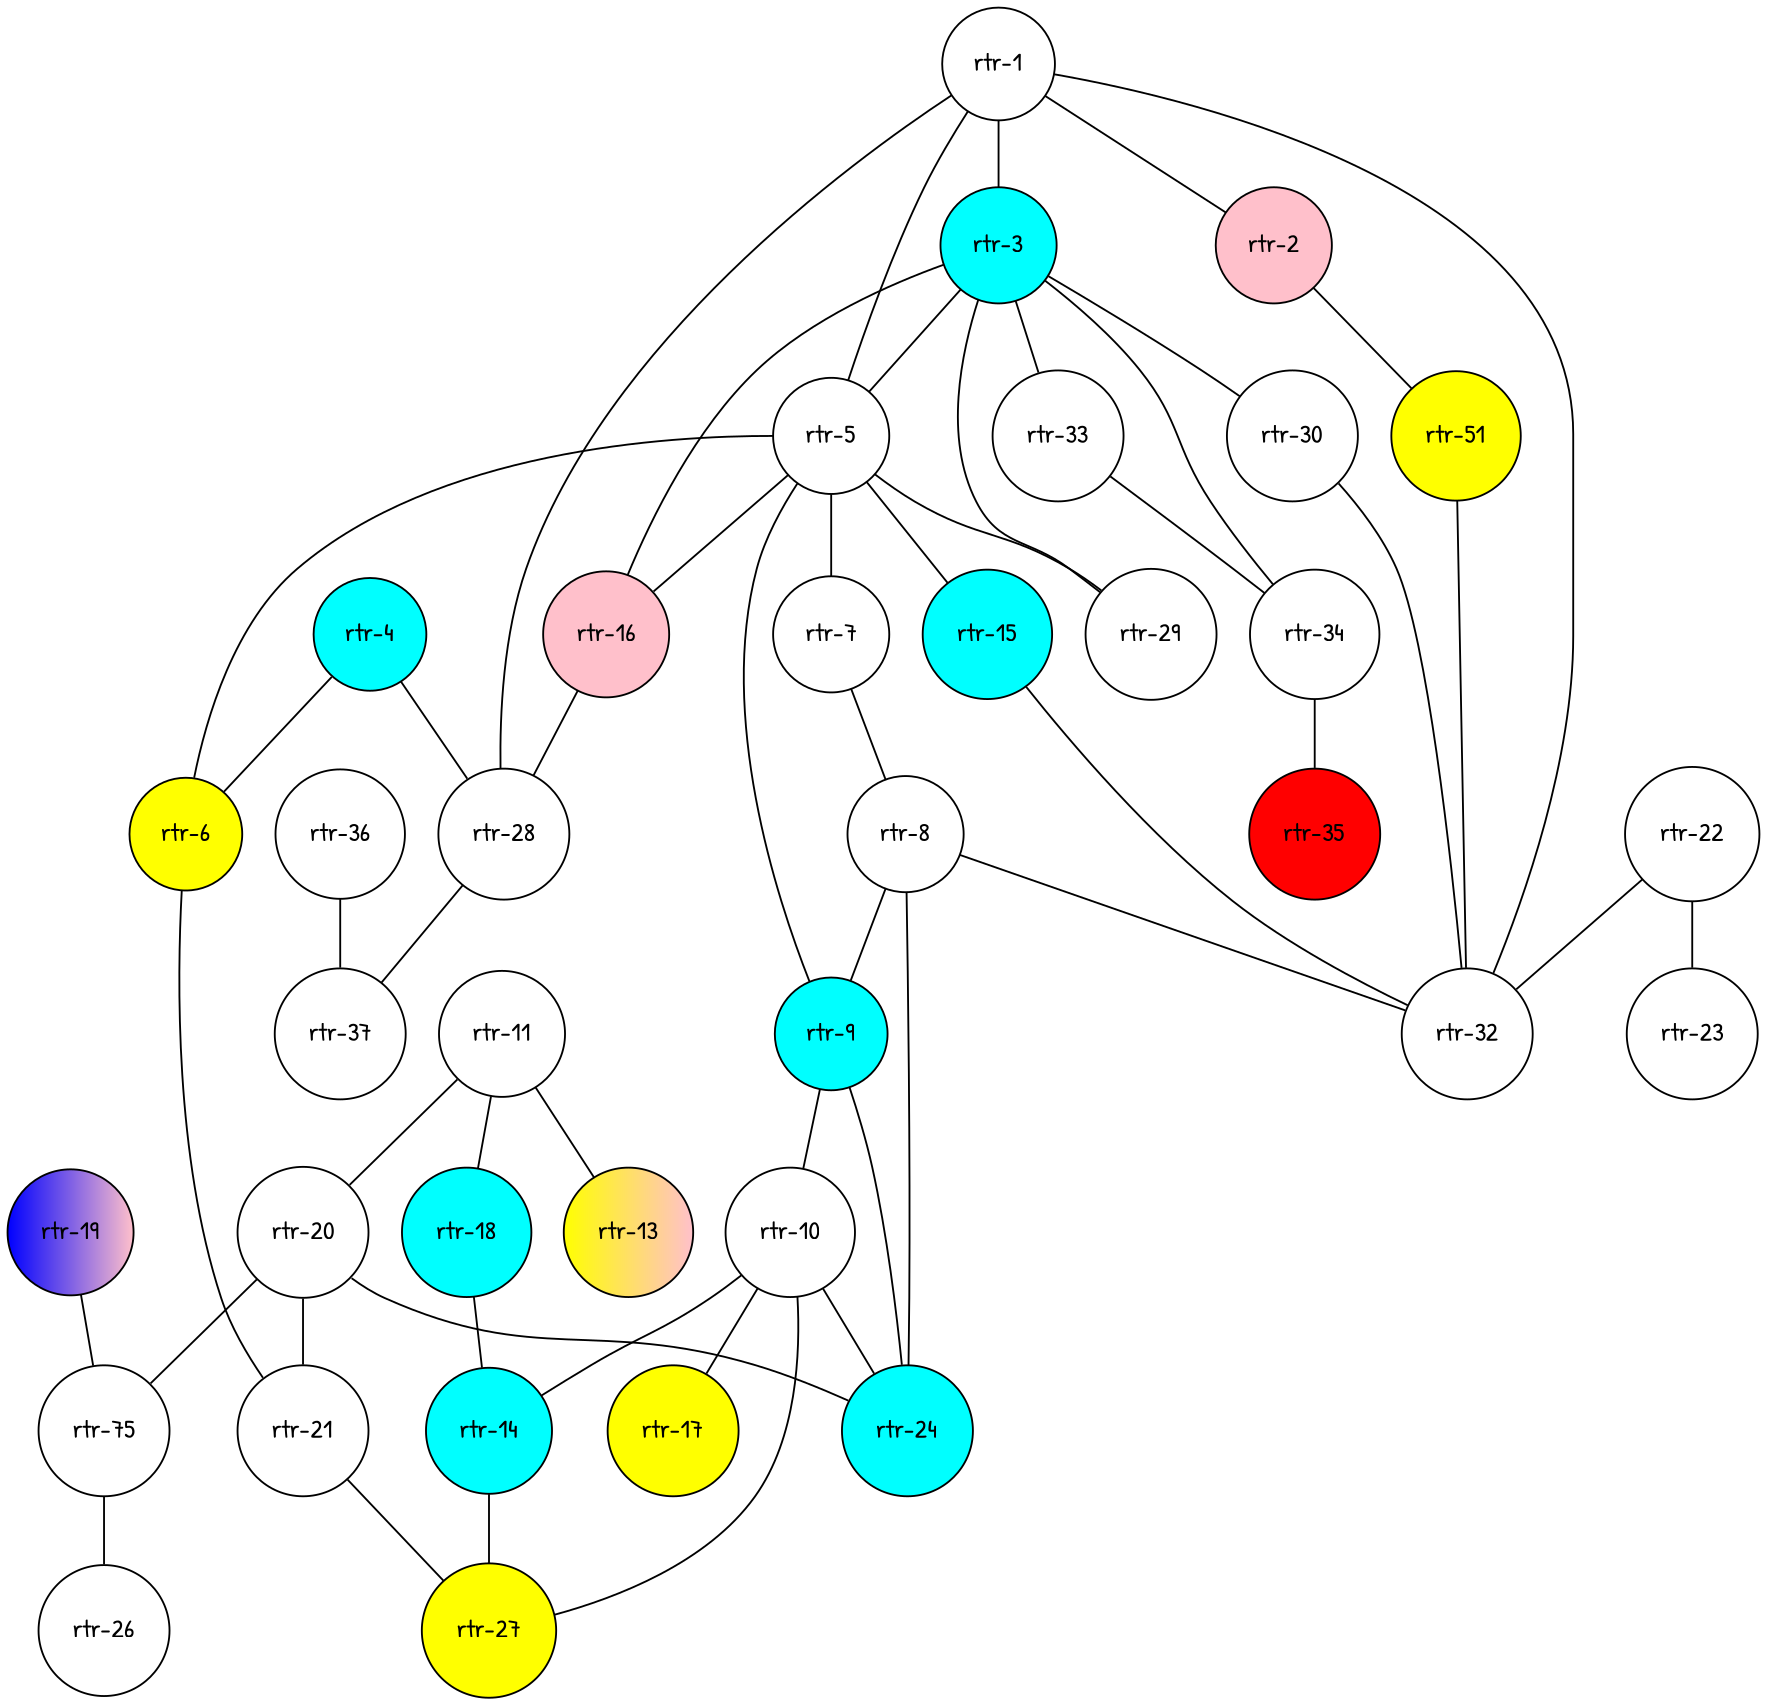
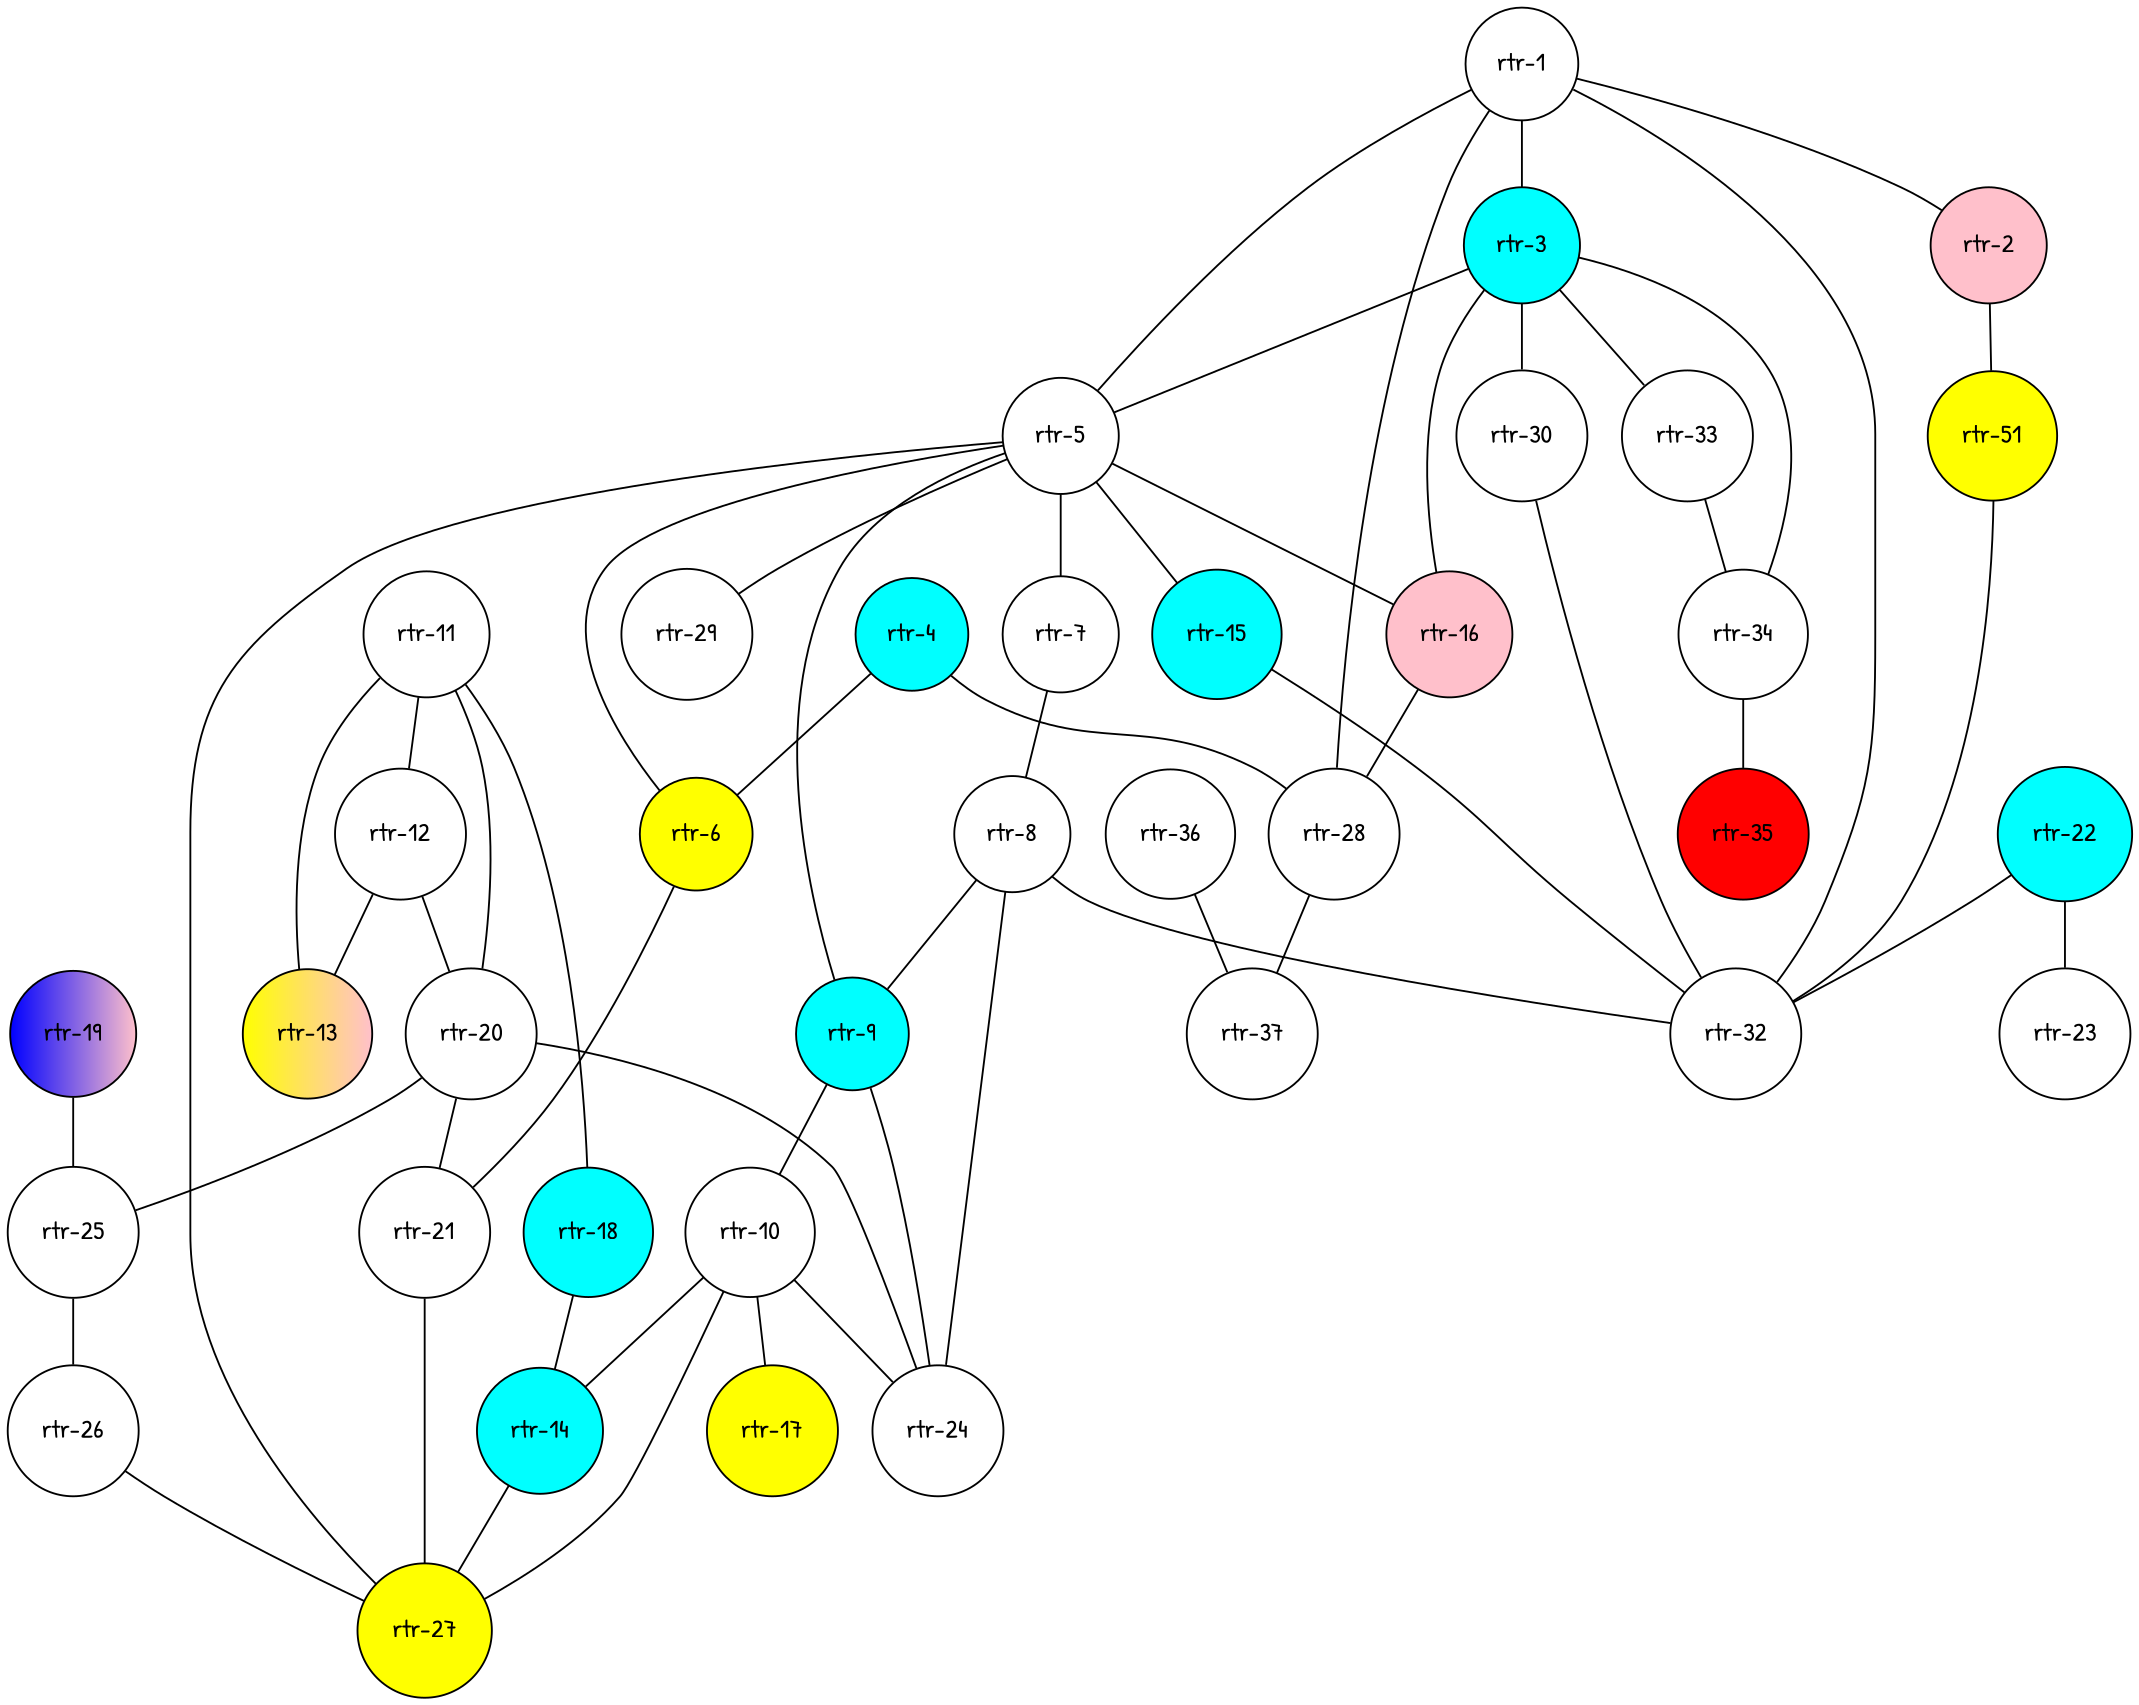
(967, 478) -> none
none -> (201, 739)
none -> (401, 834)
(1692, 834) -> (2065, 834)
(104, 1431) -> (73, 1232)
(907, 1431) -> (938, 1431)
none -> (242, 1540)
